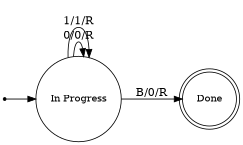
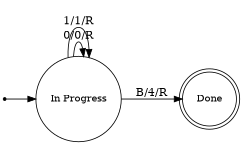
(152, 93) -> (152, 93)
